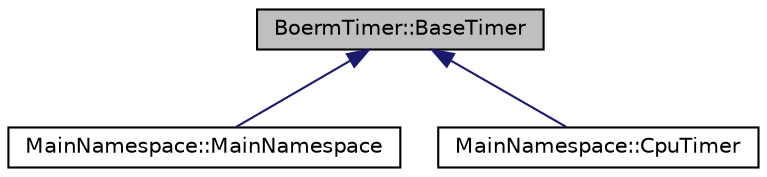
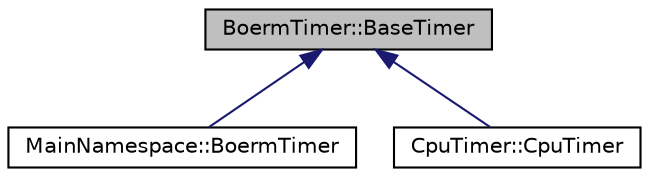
(204, 147) -> (182, 147)
(598, 147) -> (517, 147)
